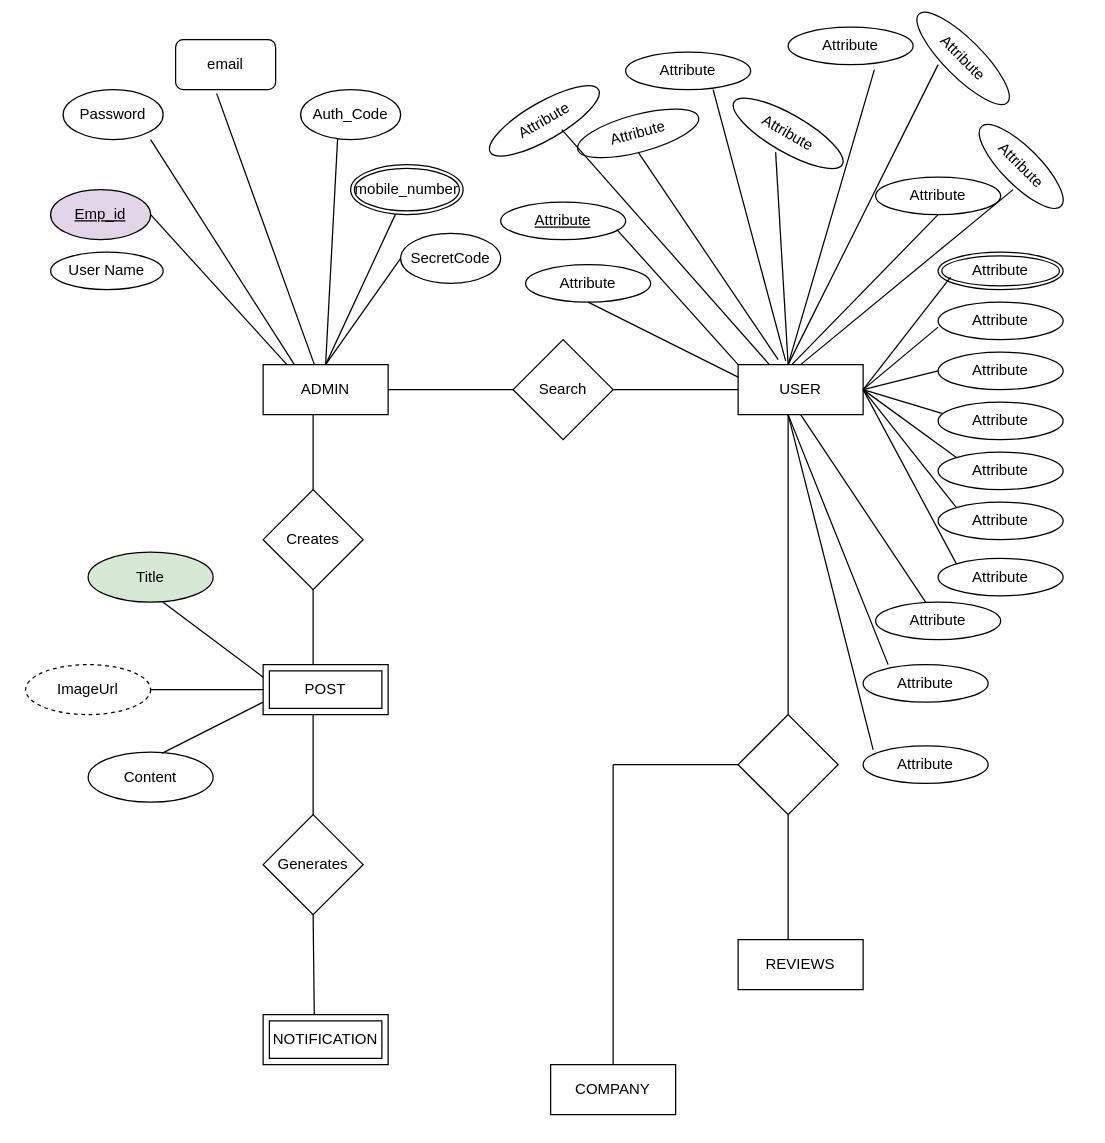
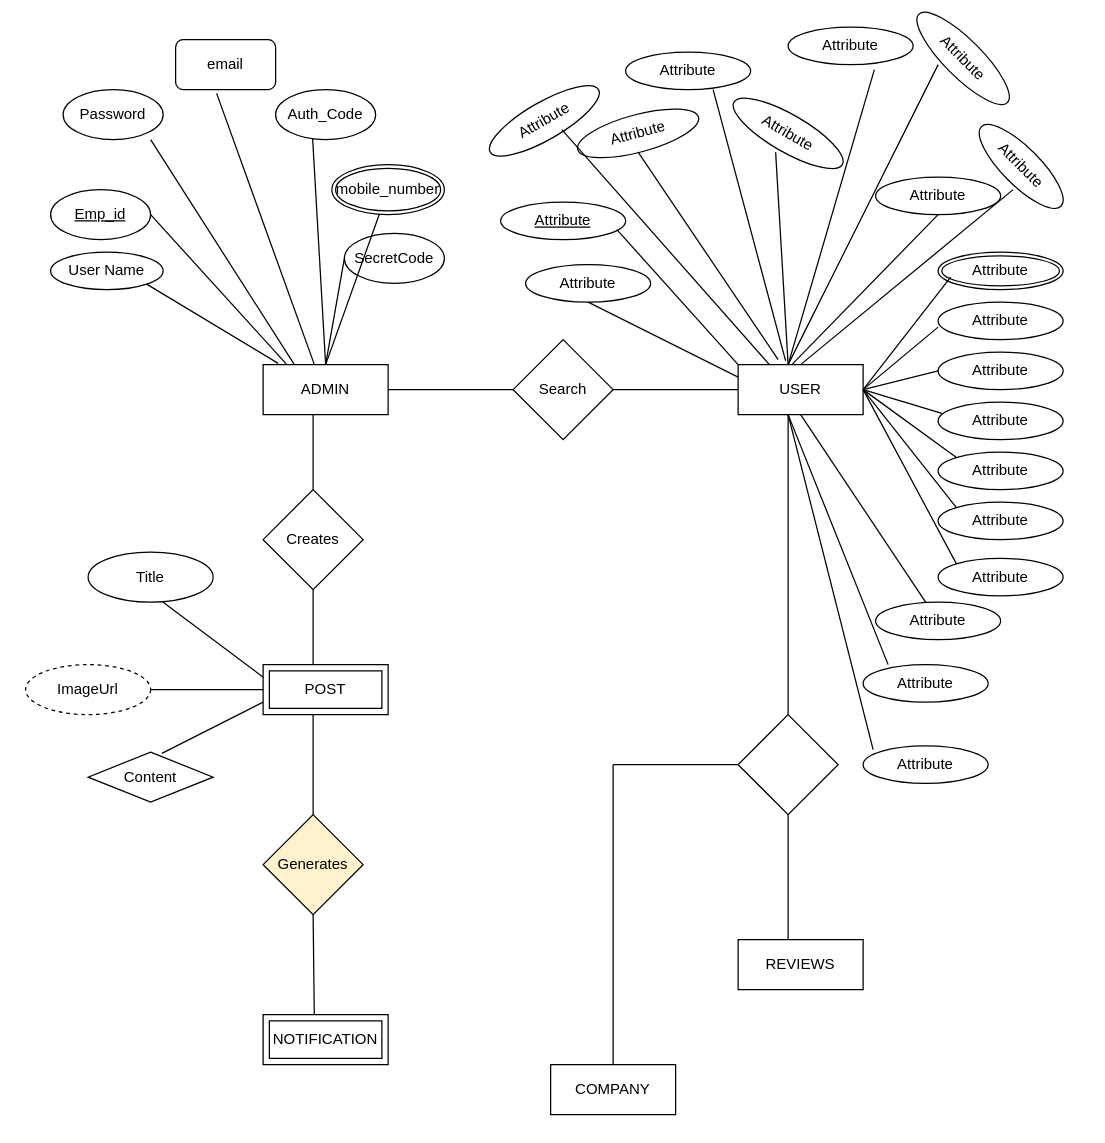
(351, 114) -> (326, 114)
(407, 189) -> (388, 189)
(101, 214) -> (101, 214)
(451, 258) -> (394, 258)
none -> (213, 324)
(151, 577) -> (151, 577)
(151, 777) -> (151, 777)
(313, 864) -> (313, 864)
